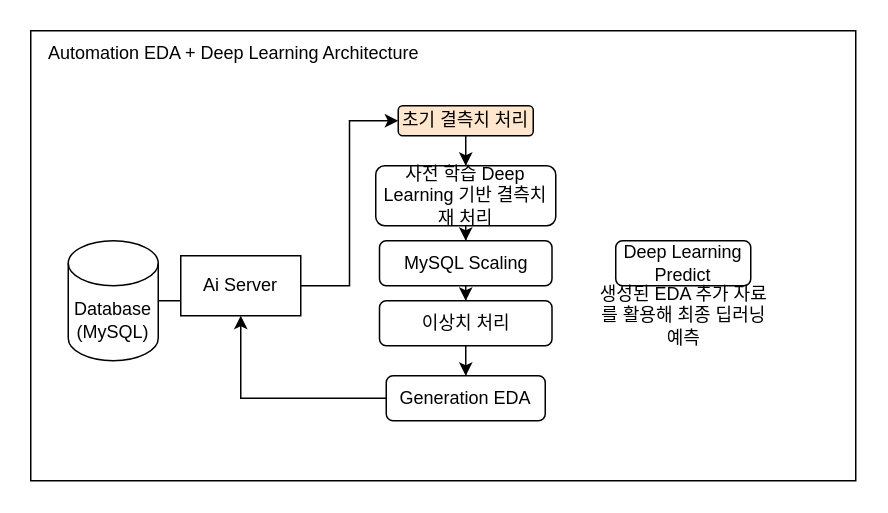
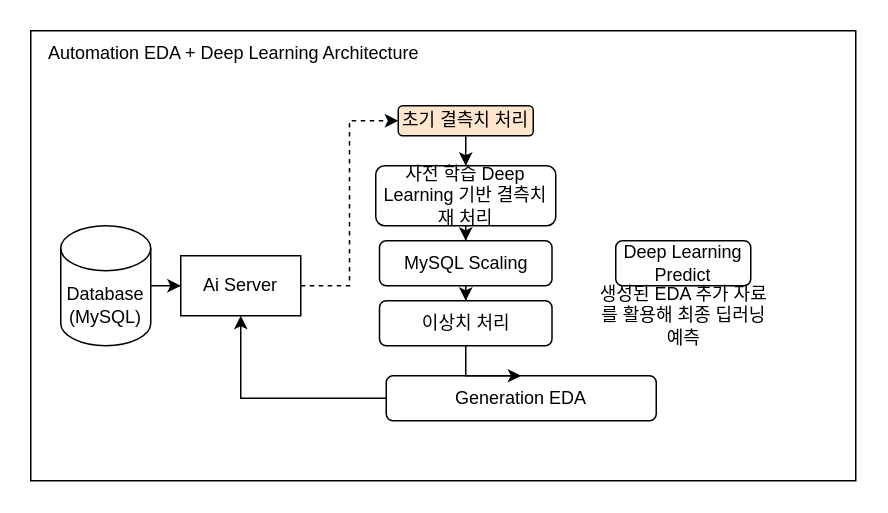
(350, 207) -> (350, 207)
(113, 301) -> (106, 286)
(466, 398) -> (521, 398)
